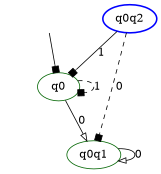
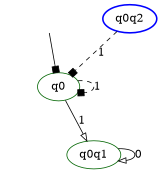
(97, 50) -> (97, 50)
(113, 83) -> none
(82, 121) -> (82, 121)
